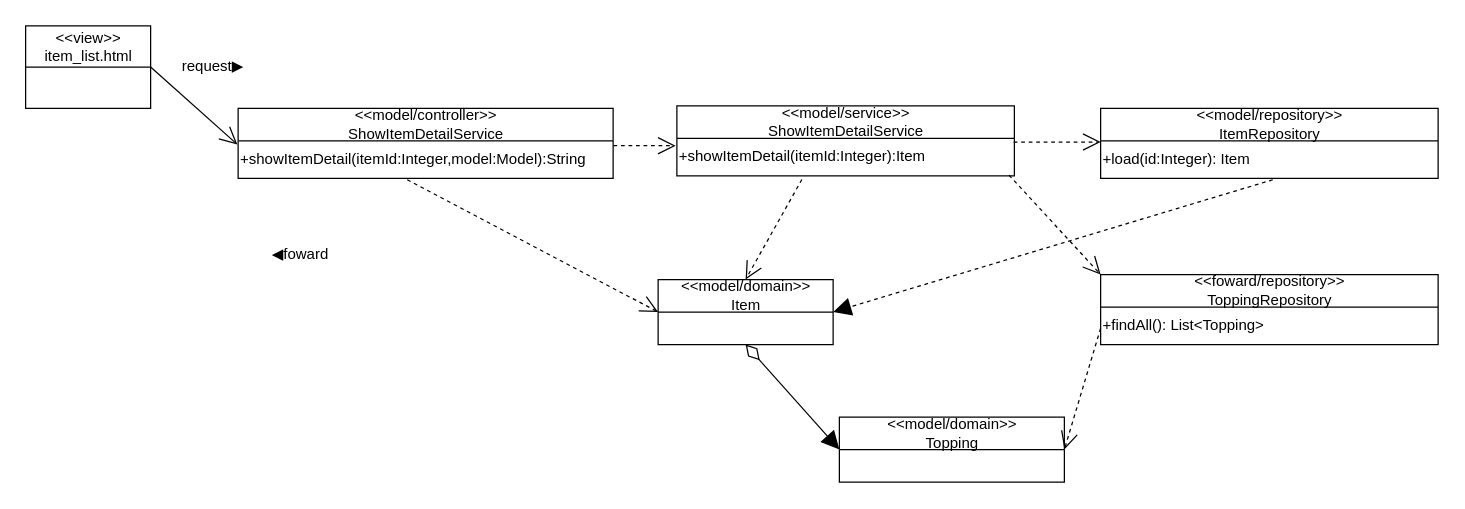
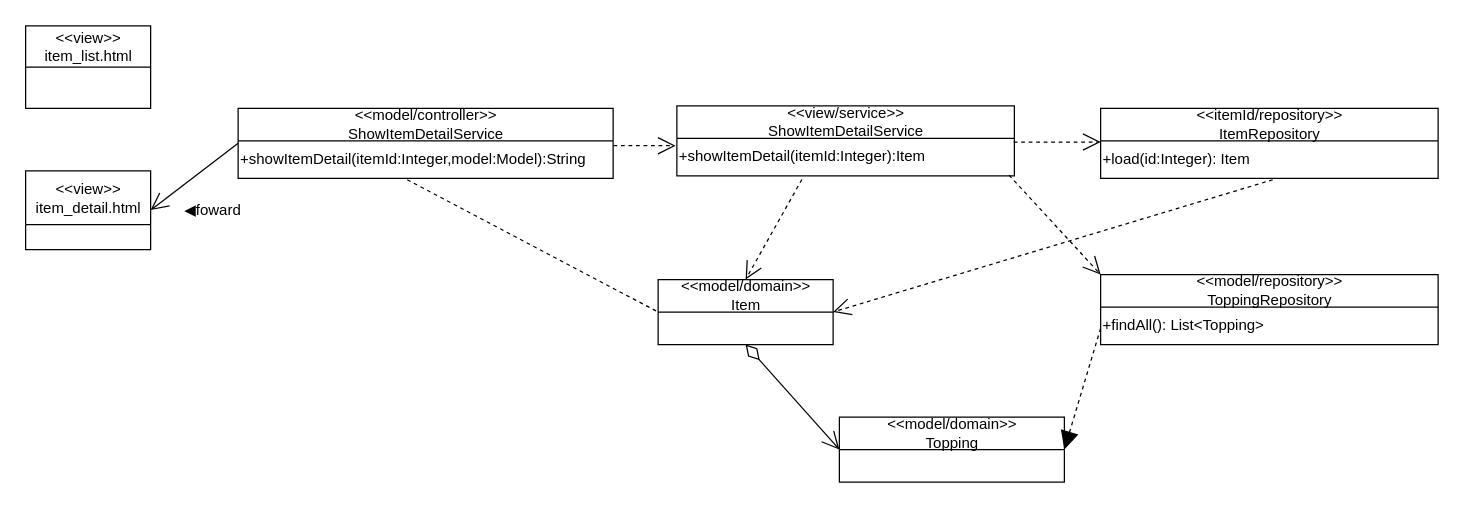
(213, 67) -> none
(193, 104) -> none
(846, 122) -> (846, 122)
(1270, 124) -> (1270, 124)
none -> (196, 175)
none -> (88, 210)
(301, 254) -> (213, 210)
(1270, 291) -> (1270, 291)
(851, 306) -> (844, 308)
(653, 309) -> (655, 310)
(826, 435) -> (831, 440)
(1068, 436) -> (1070, 431)
